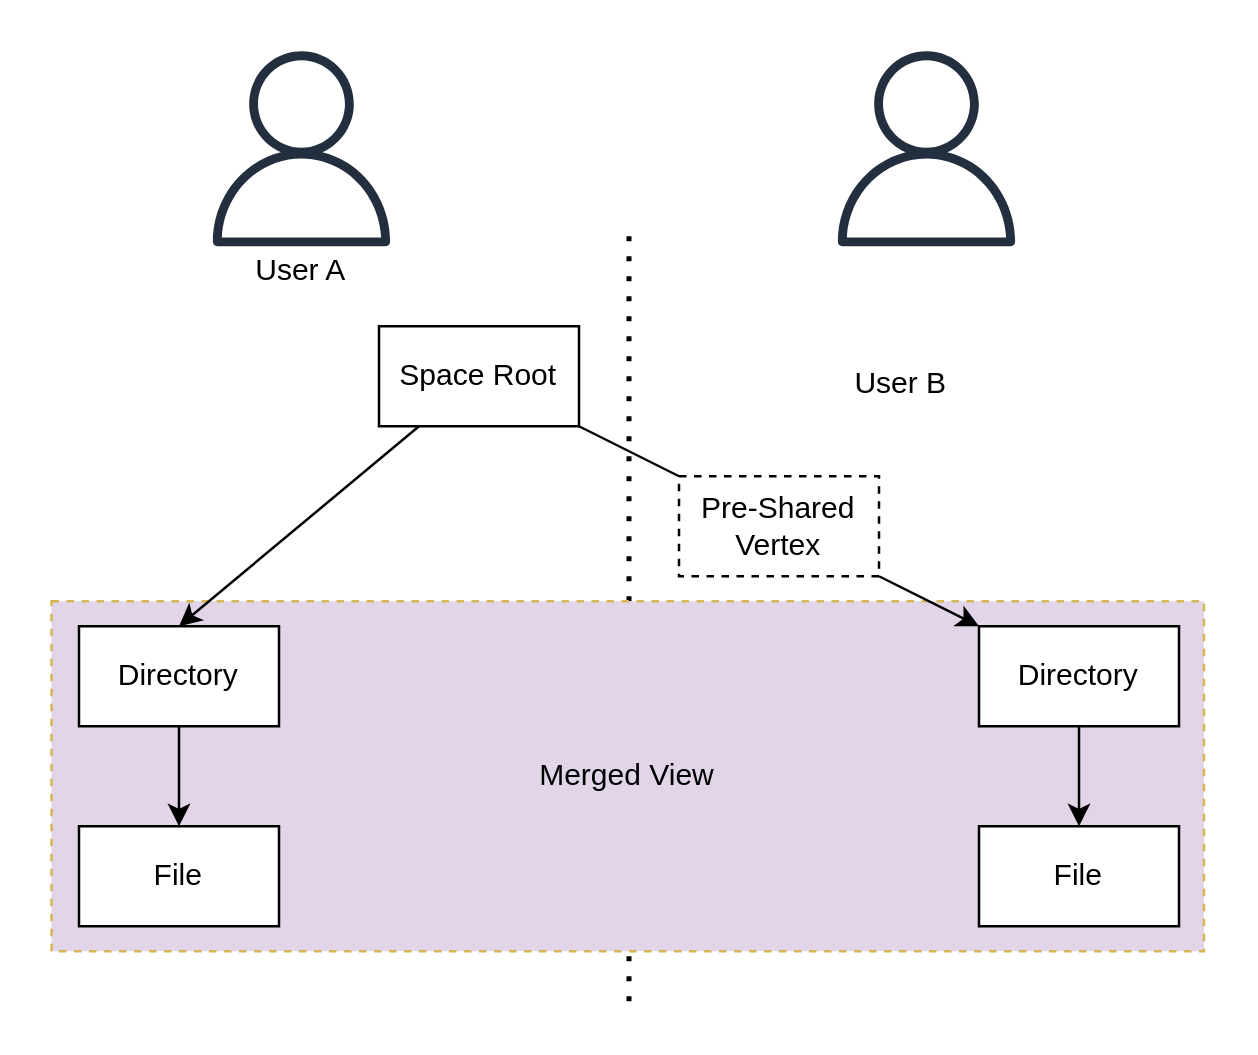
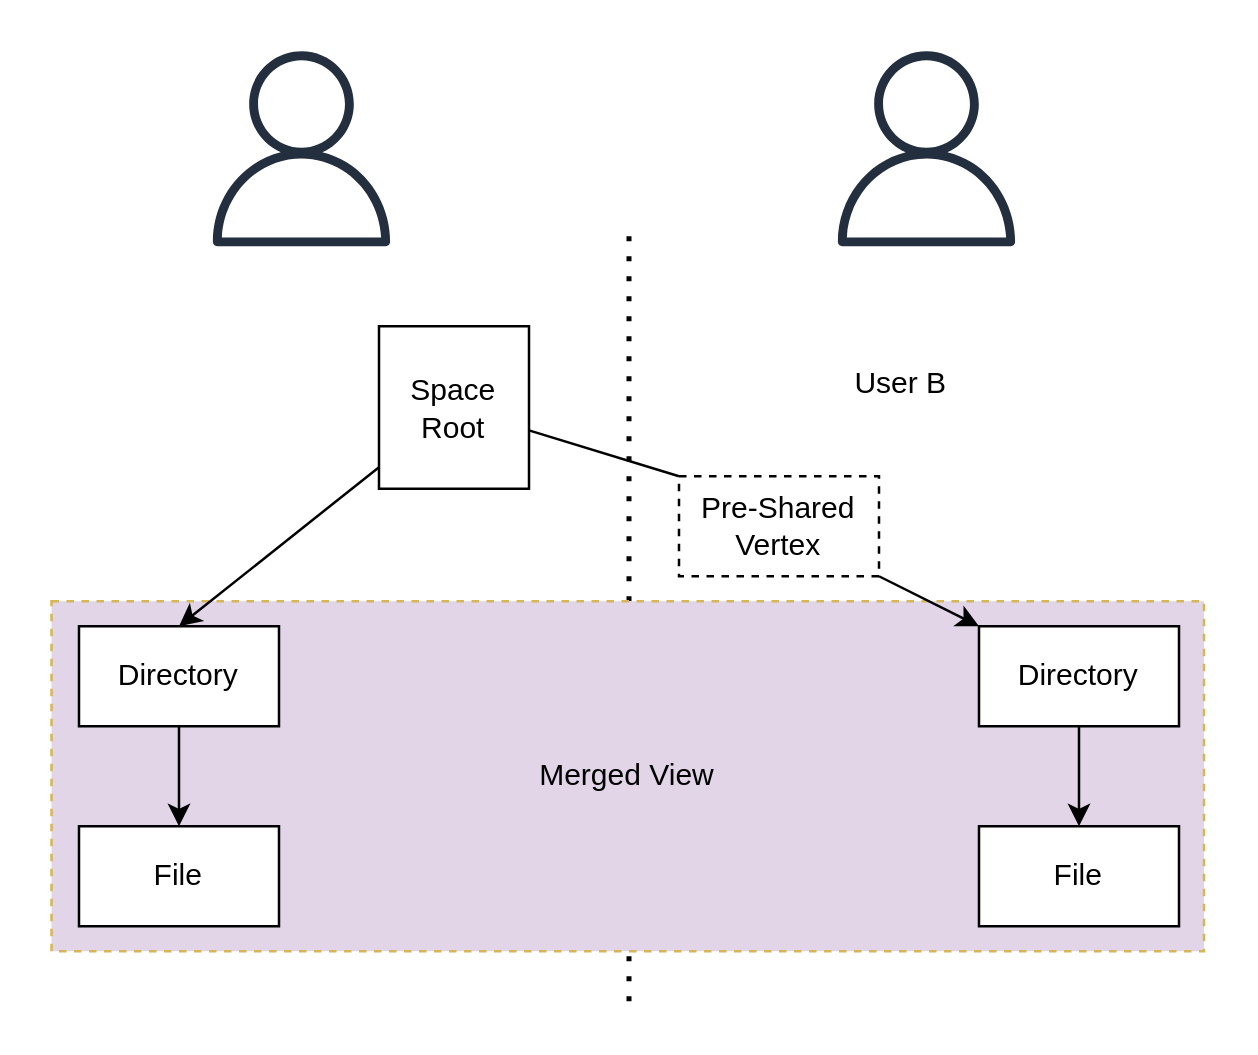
(301, 271) -> none
(479, 376) -> (454, 408)
